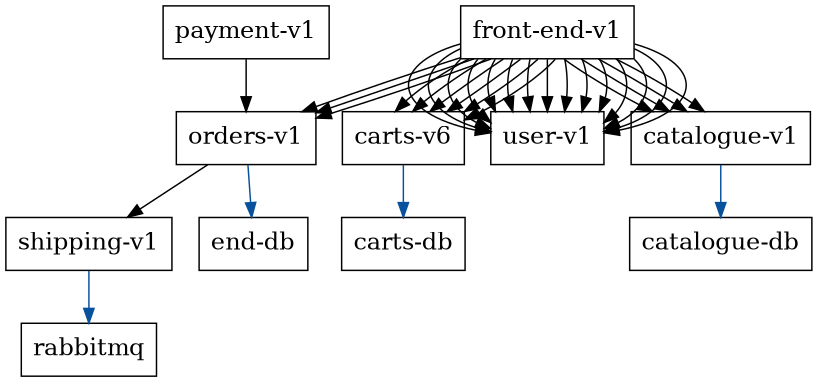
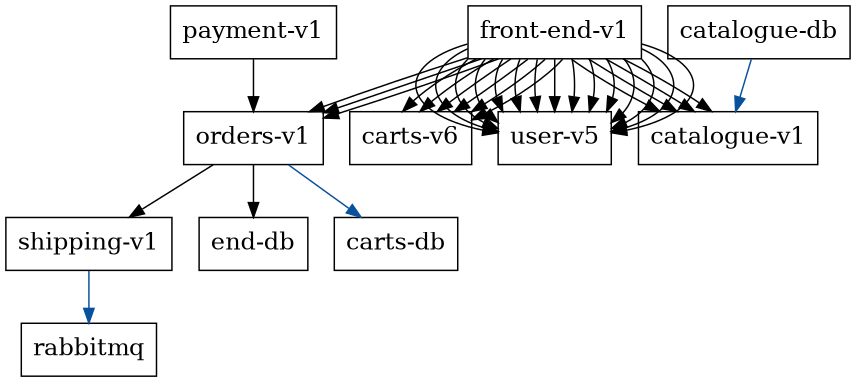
(547, 138) -> (555, 138)
(249, 184) -> (253, 184)
(403, 184) -> (319, 187)
(721, 184) -> (746, 78)
